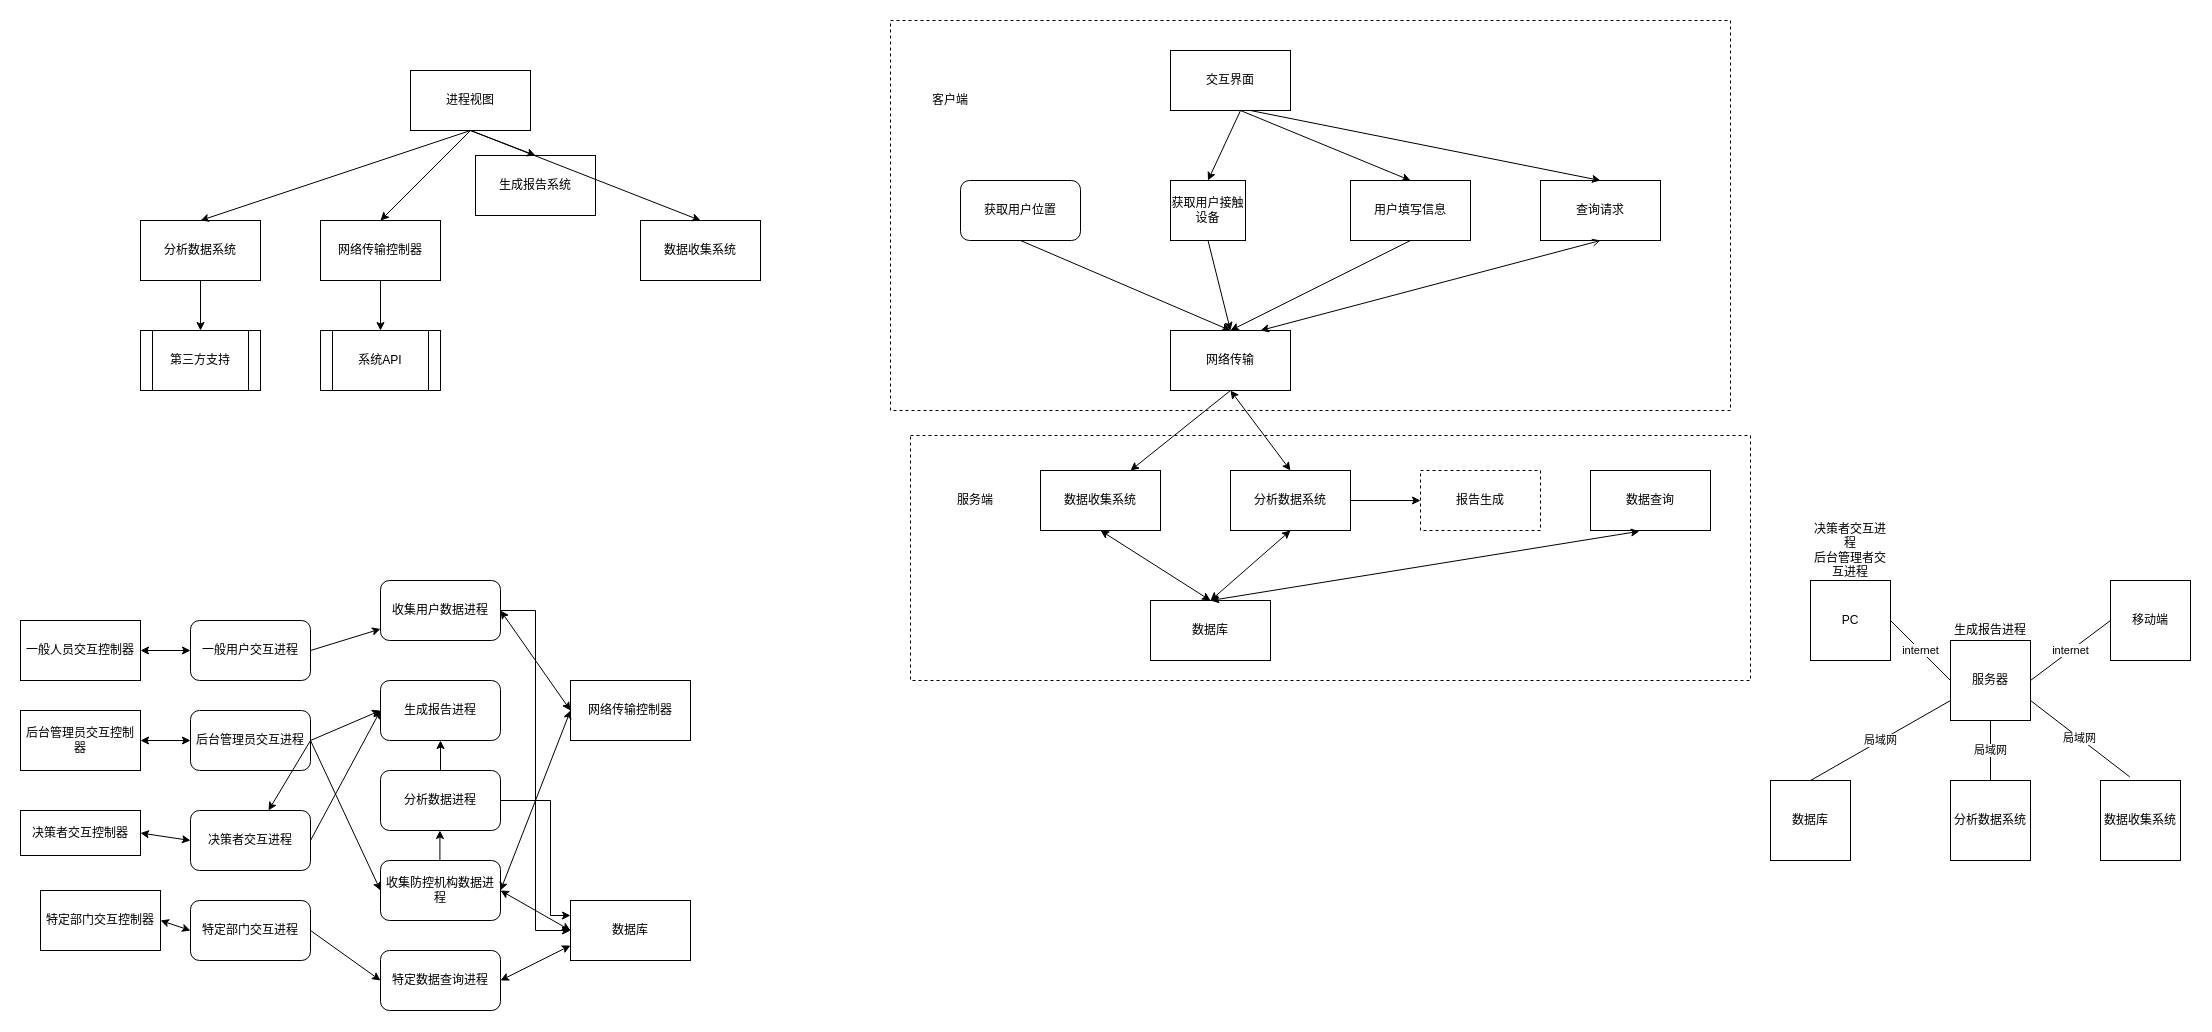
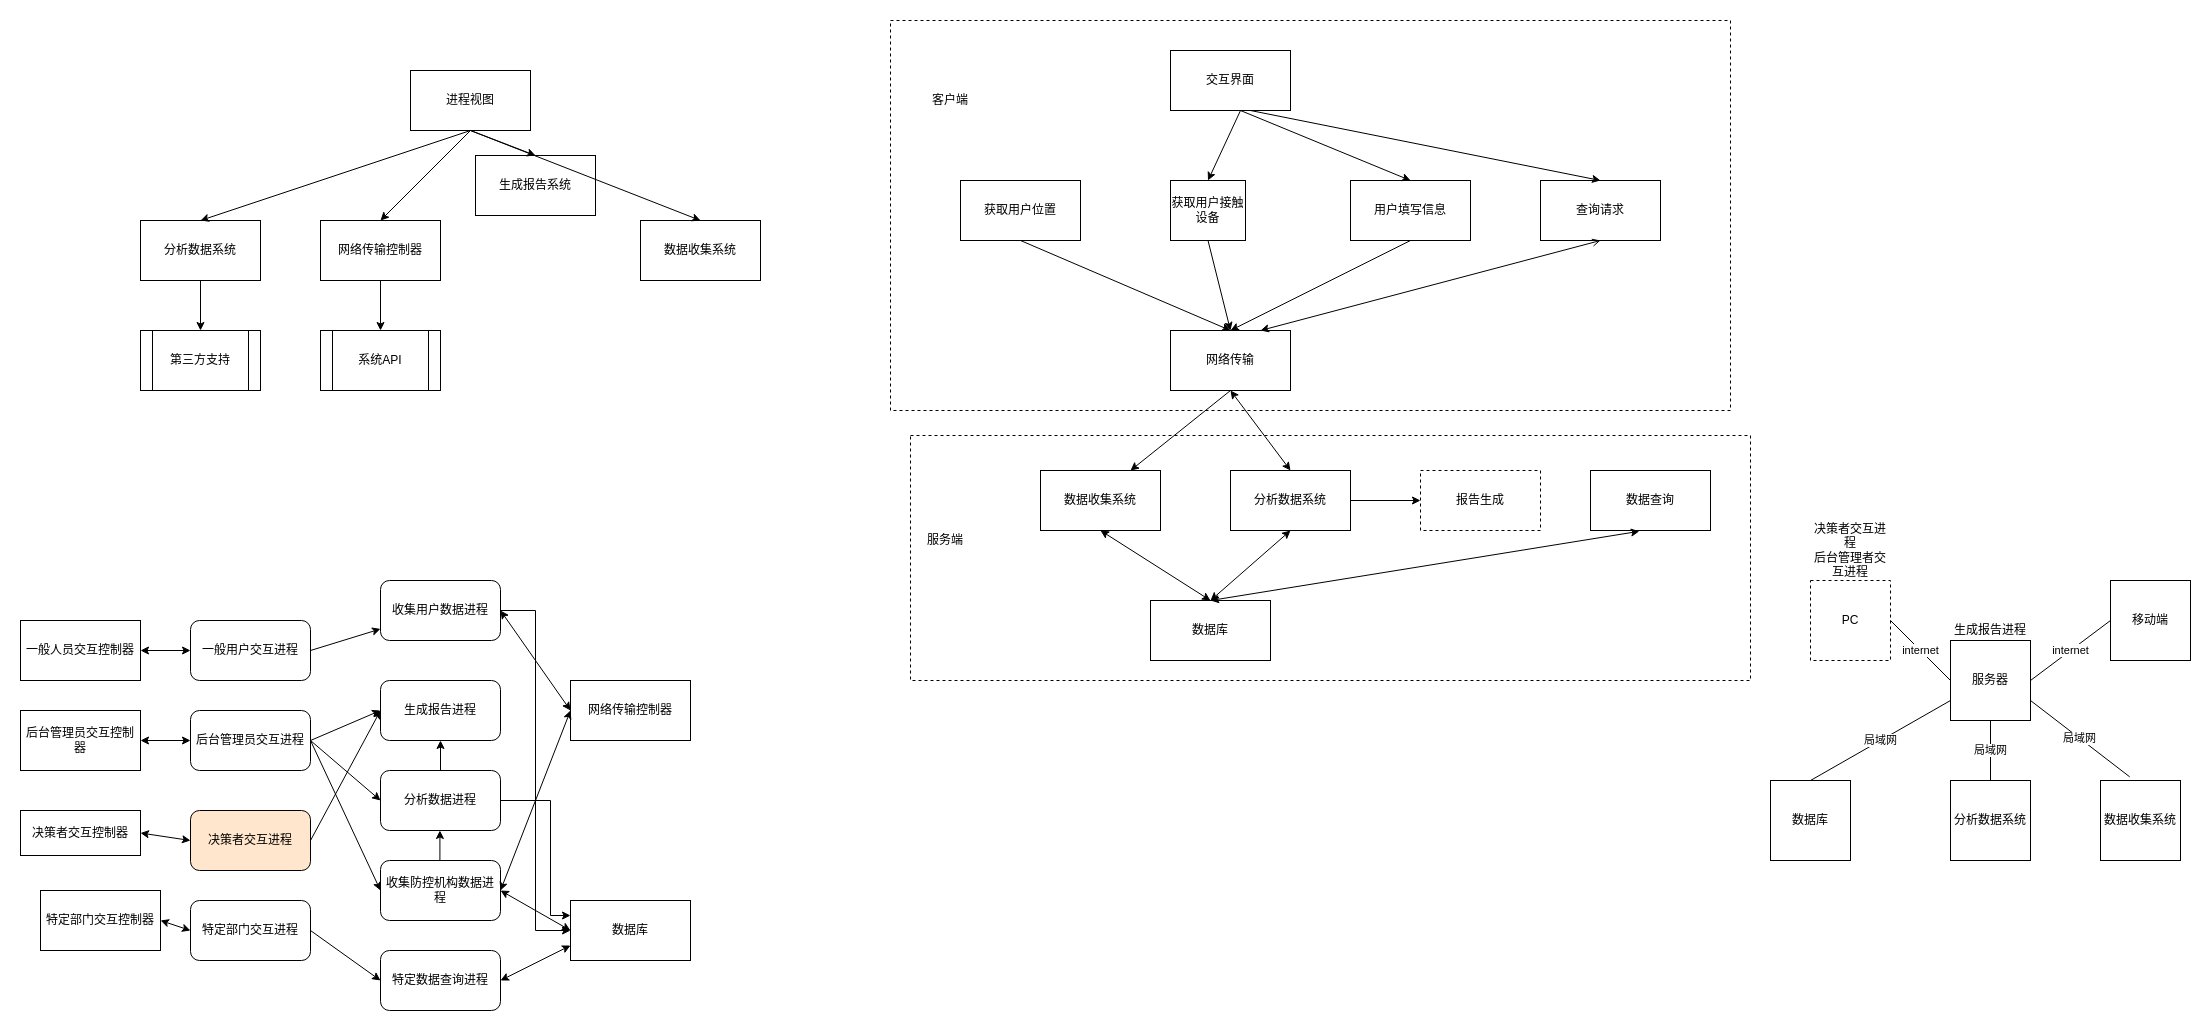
(1021, 211) -> (1021, 211)
(976, 501) -> (946, 541)
(1851, 621) -> (1851, 621)
(291, 773) -> (344, 769)
(251, 841) -> (251, 841)
